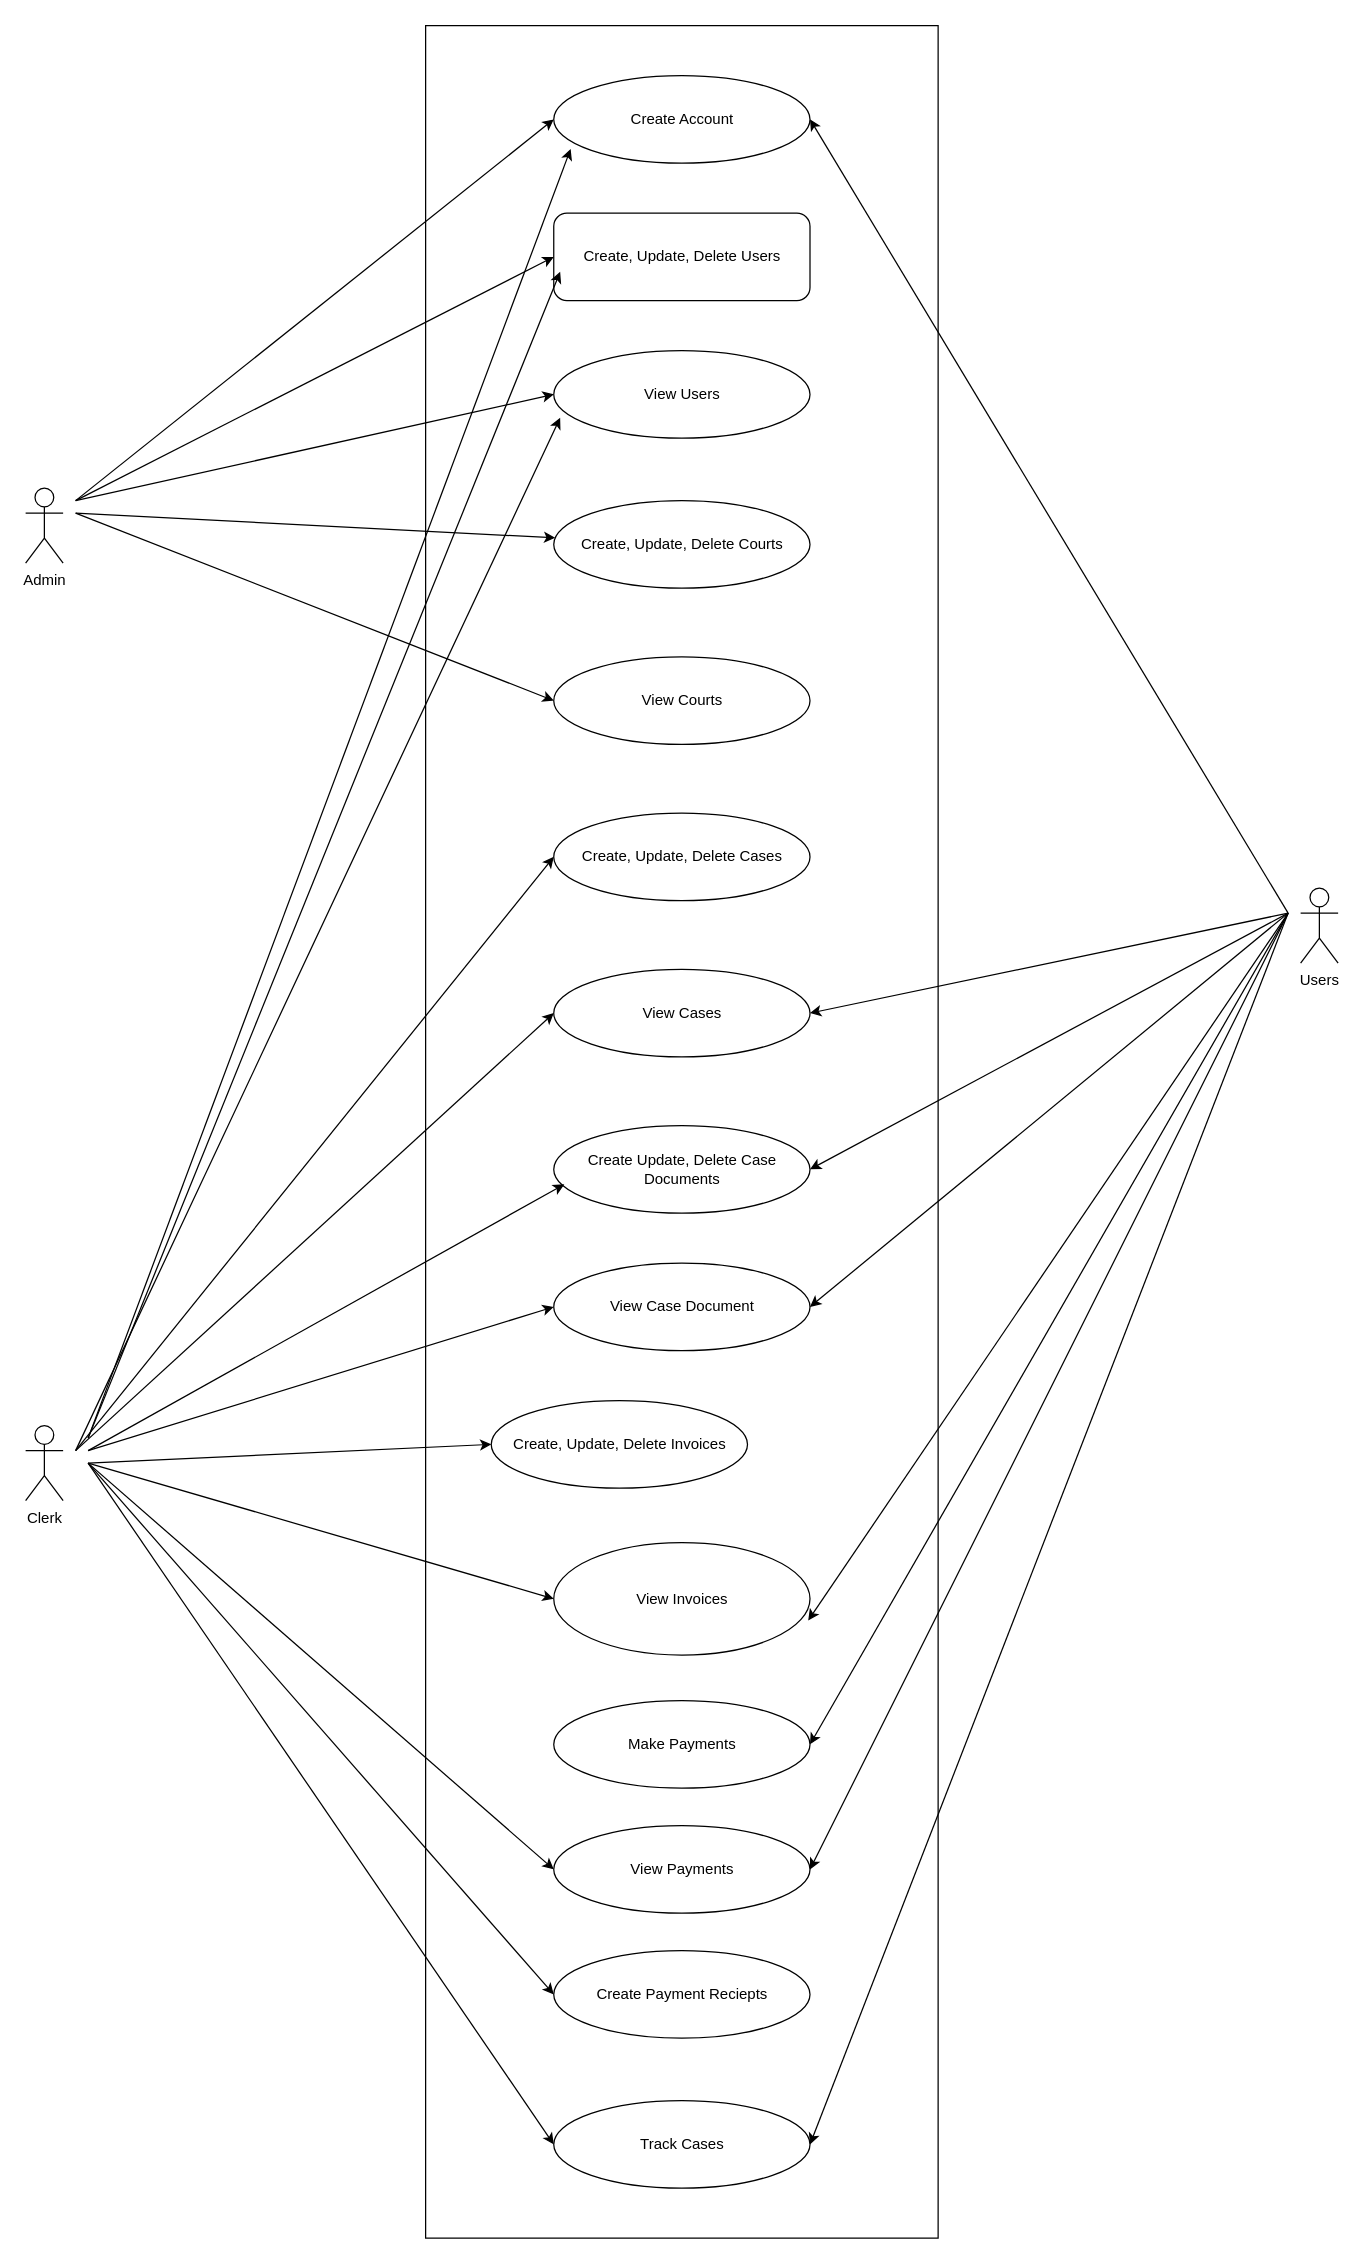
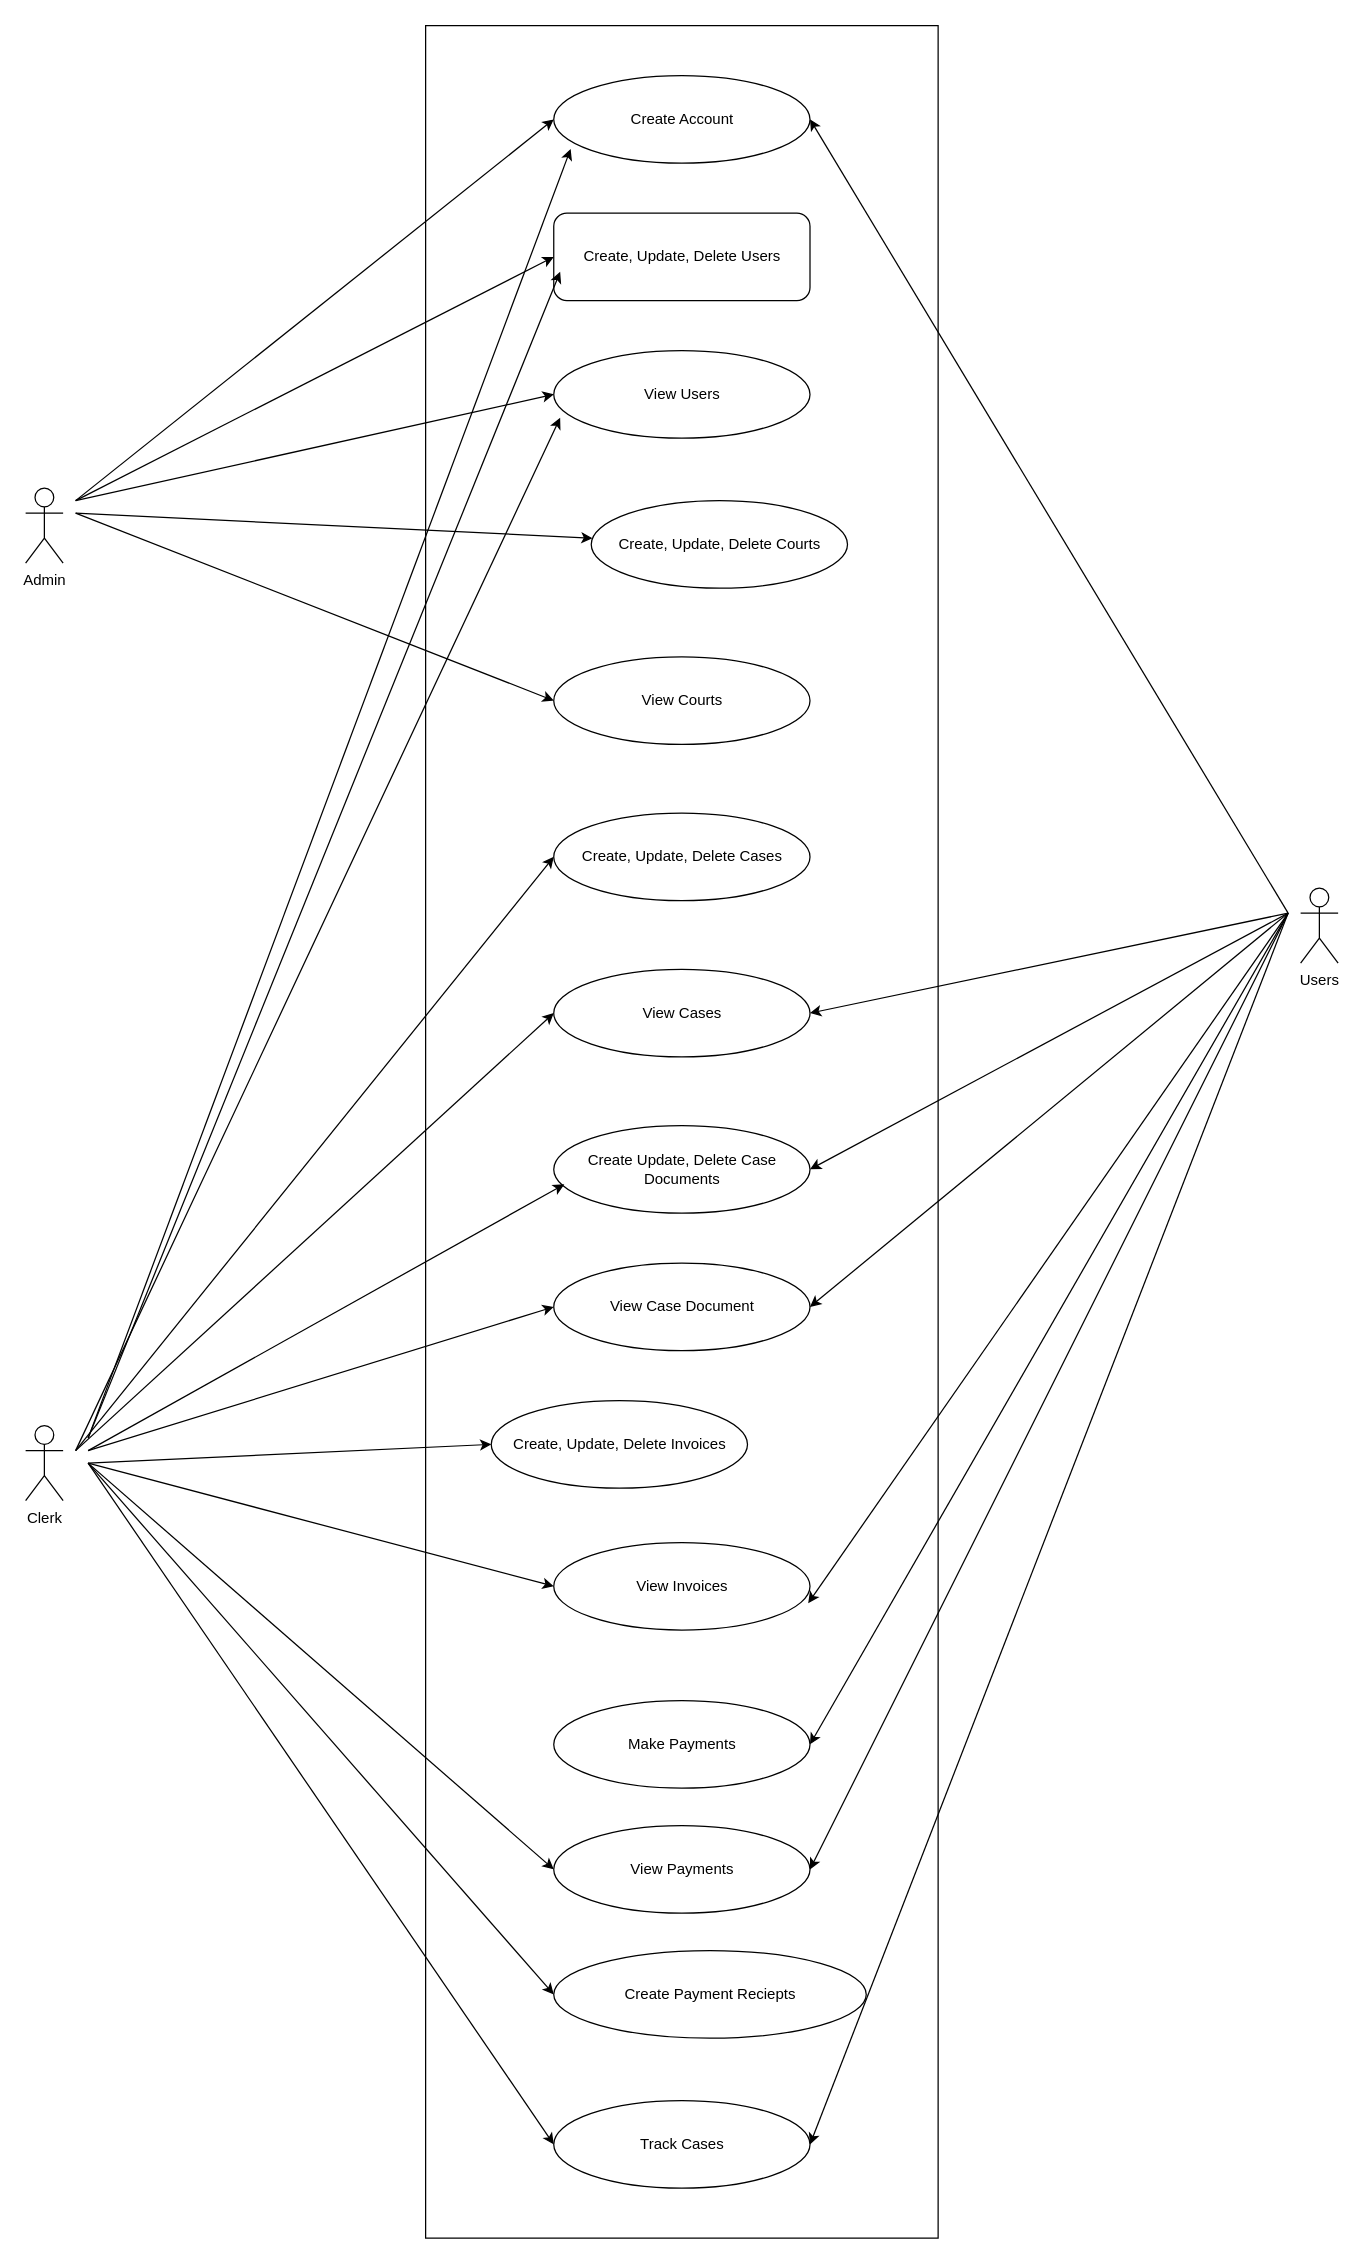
(682, 544) -> (719, 544)
(682, 1599) -> (682, 1586)
(682, 1994) -> (710, 1994)
